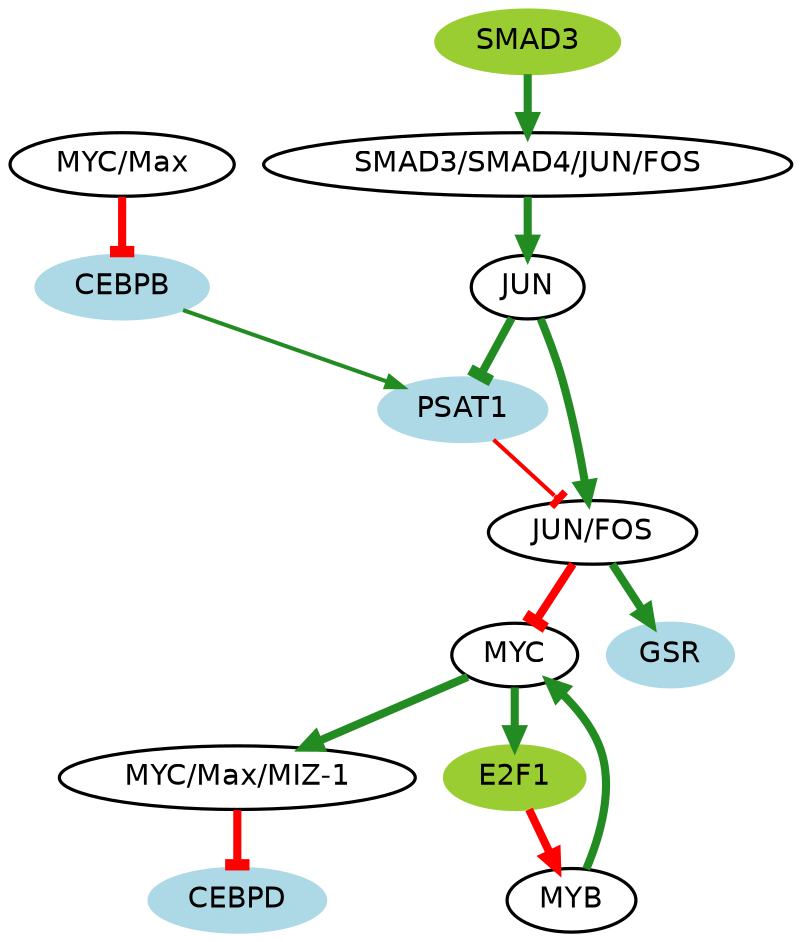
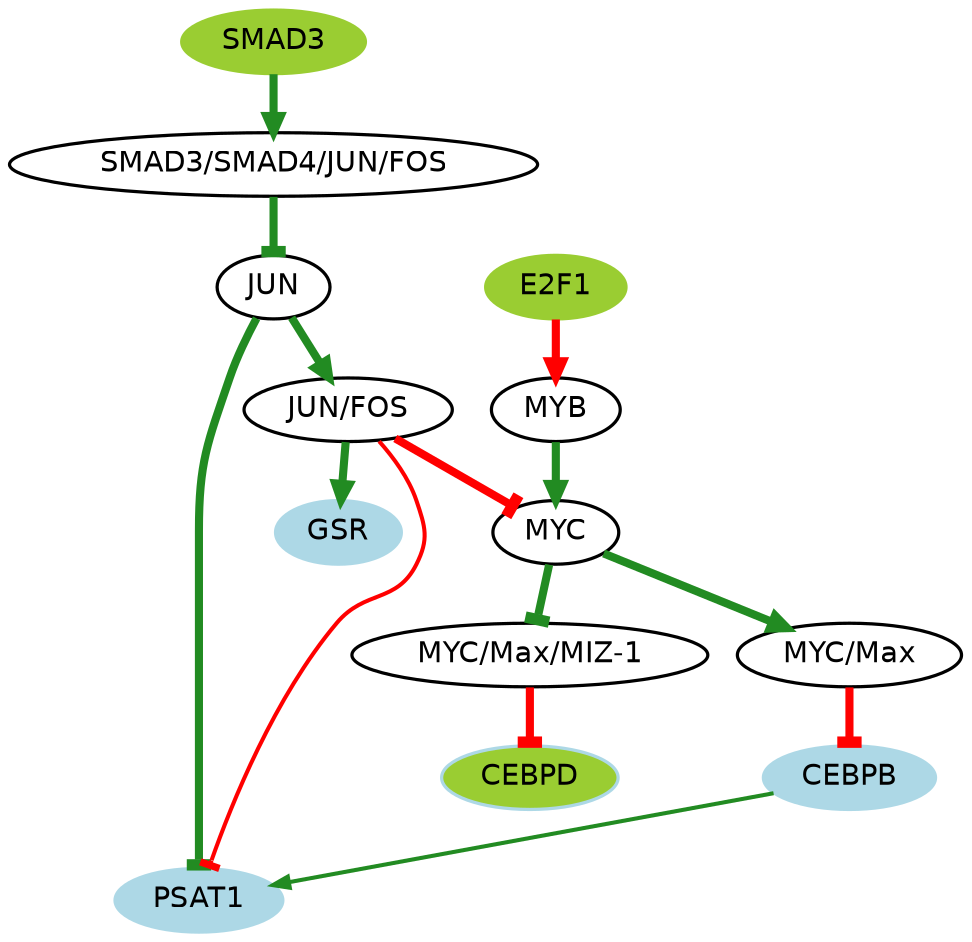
(528, 218) -> (274, 222)
(524, 468) -> (327, 636)
(515, 708) -> (688, 588)
(393, 709) -> (544, 590)
(237, 900) -> (530, 778)
